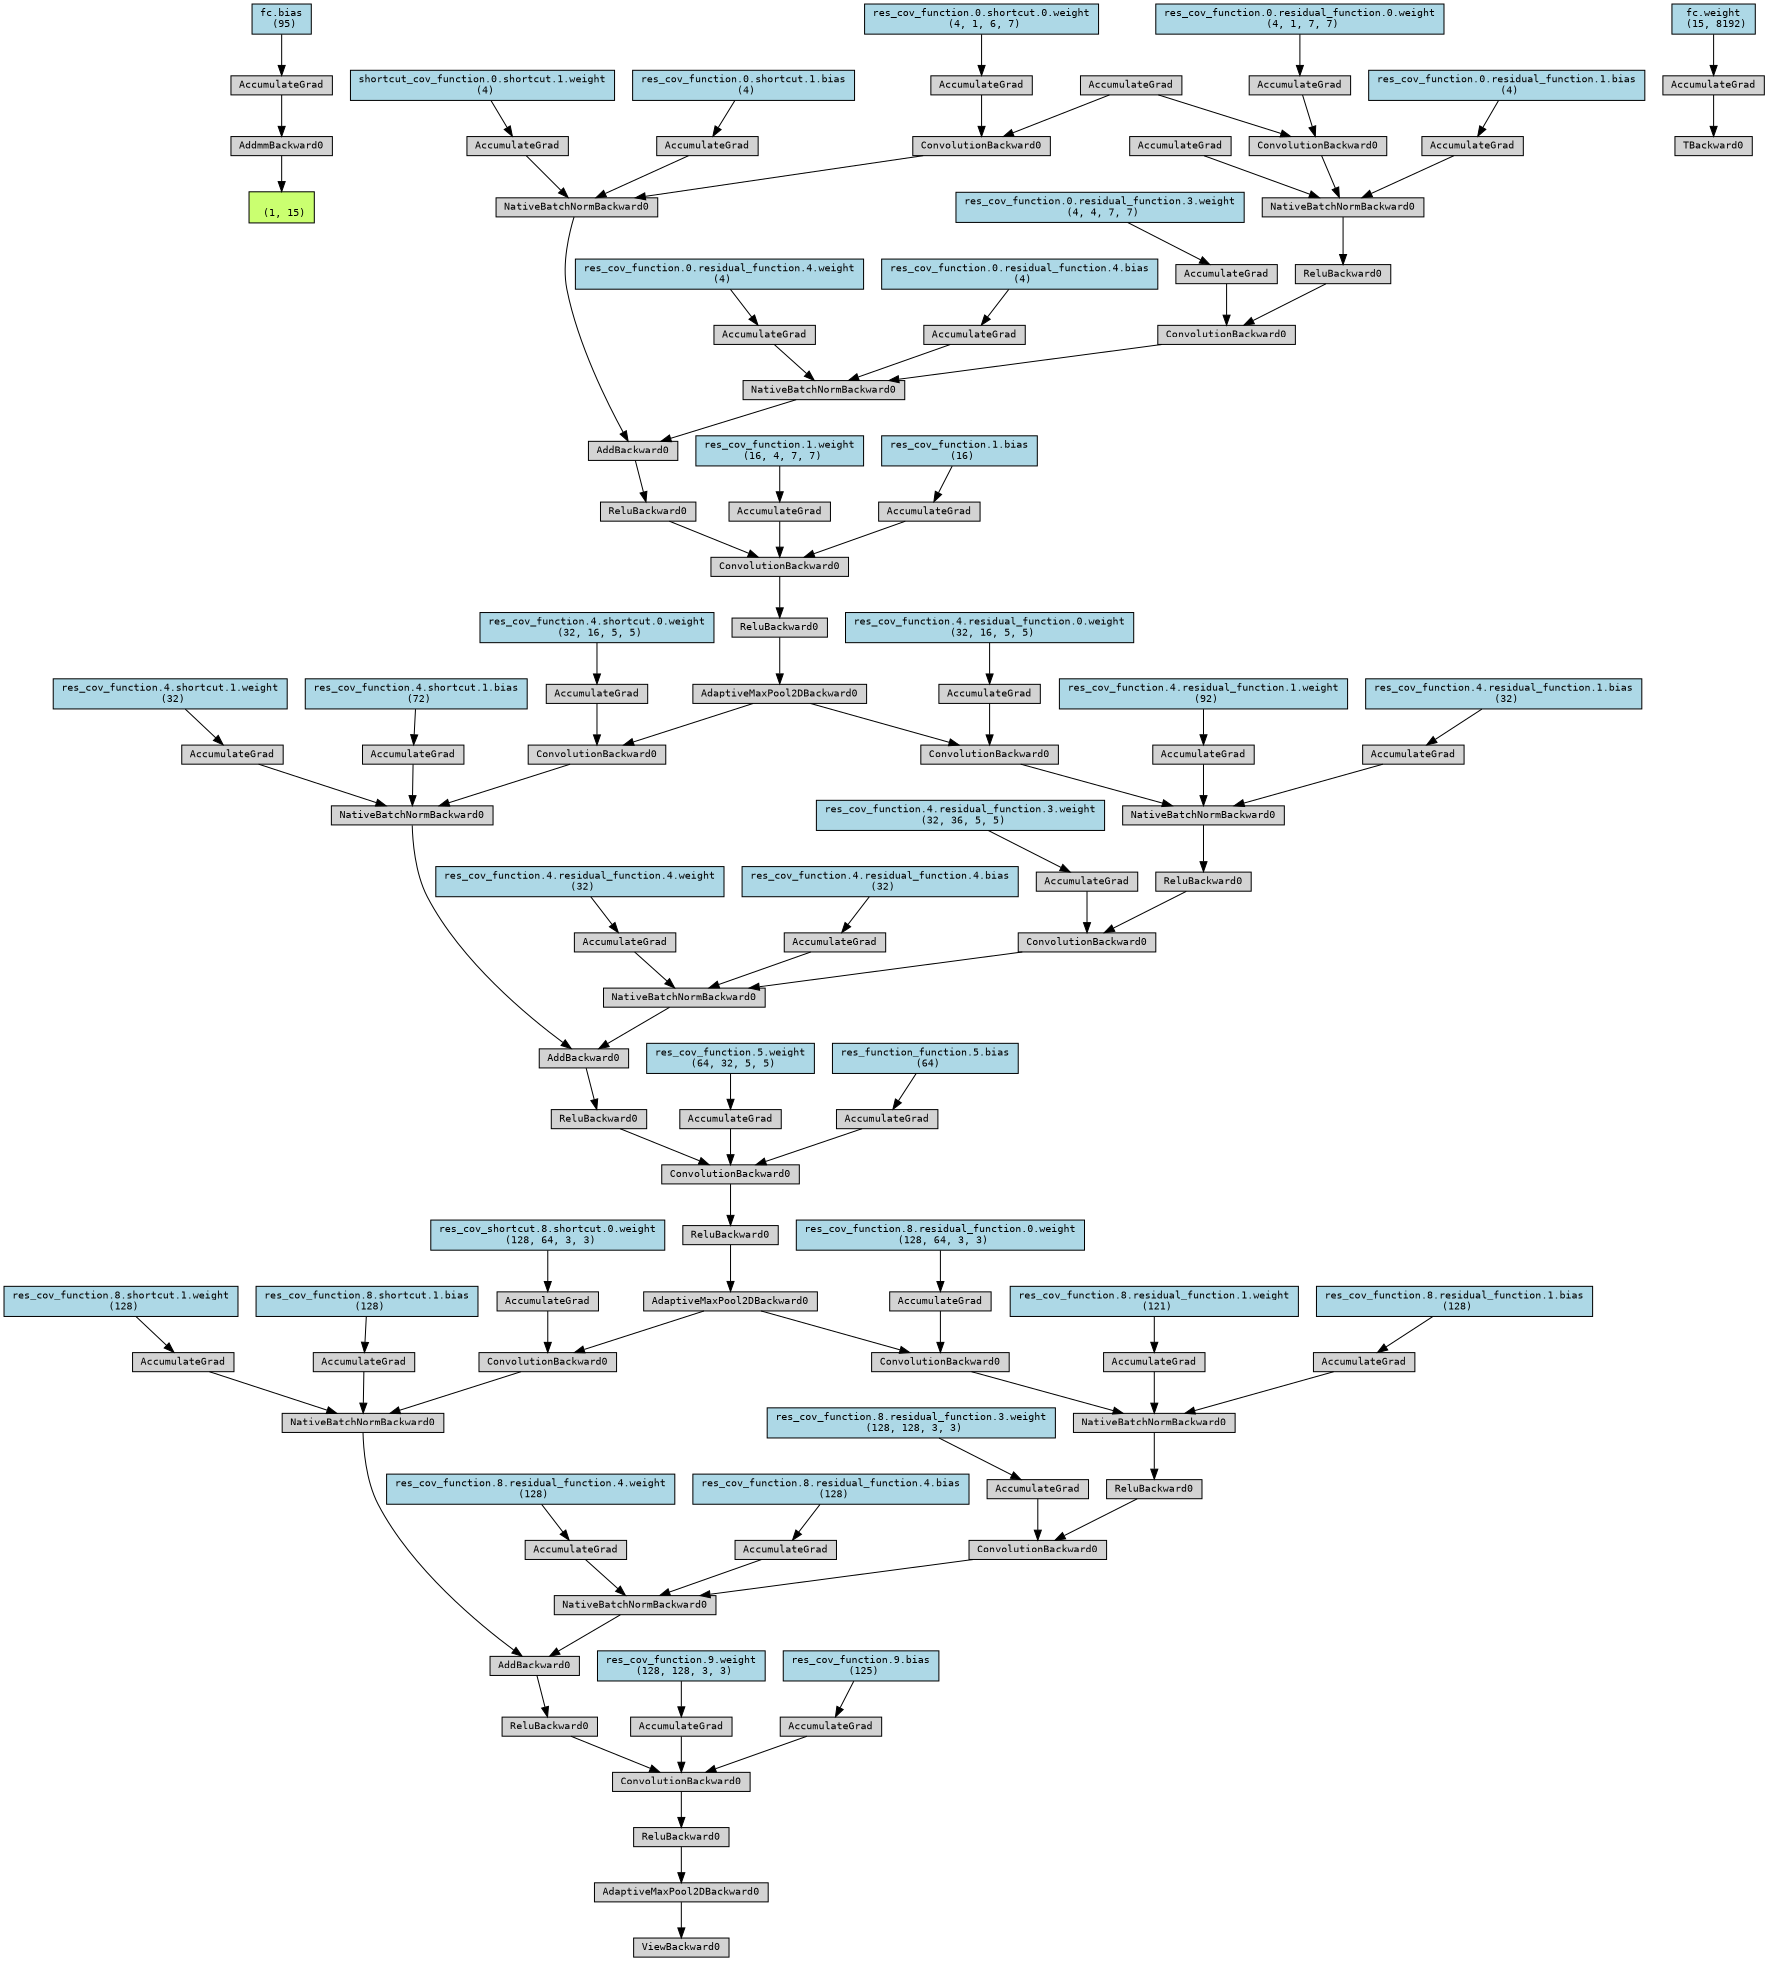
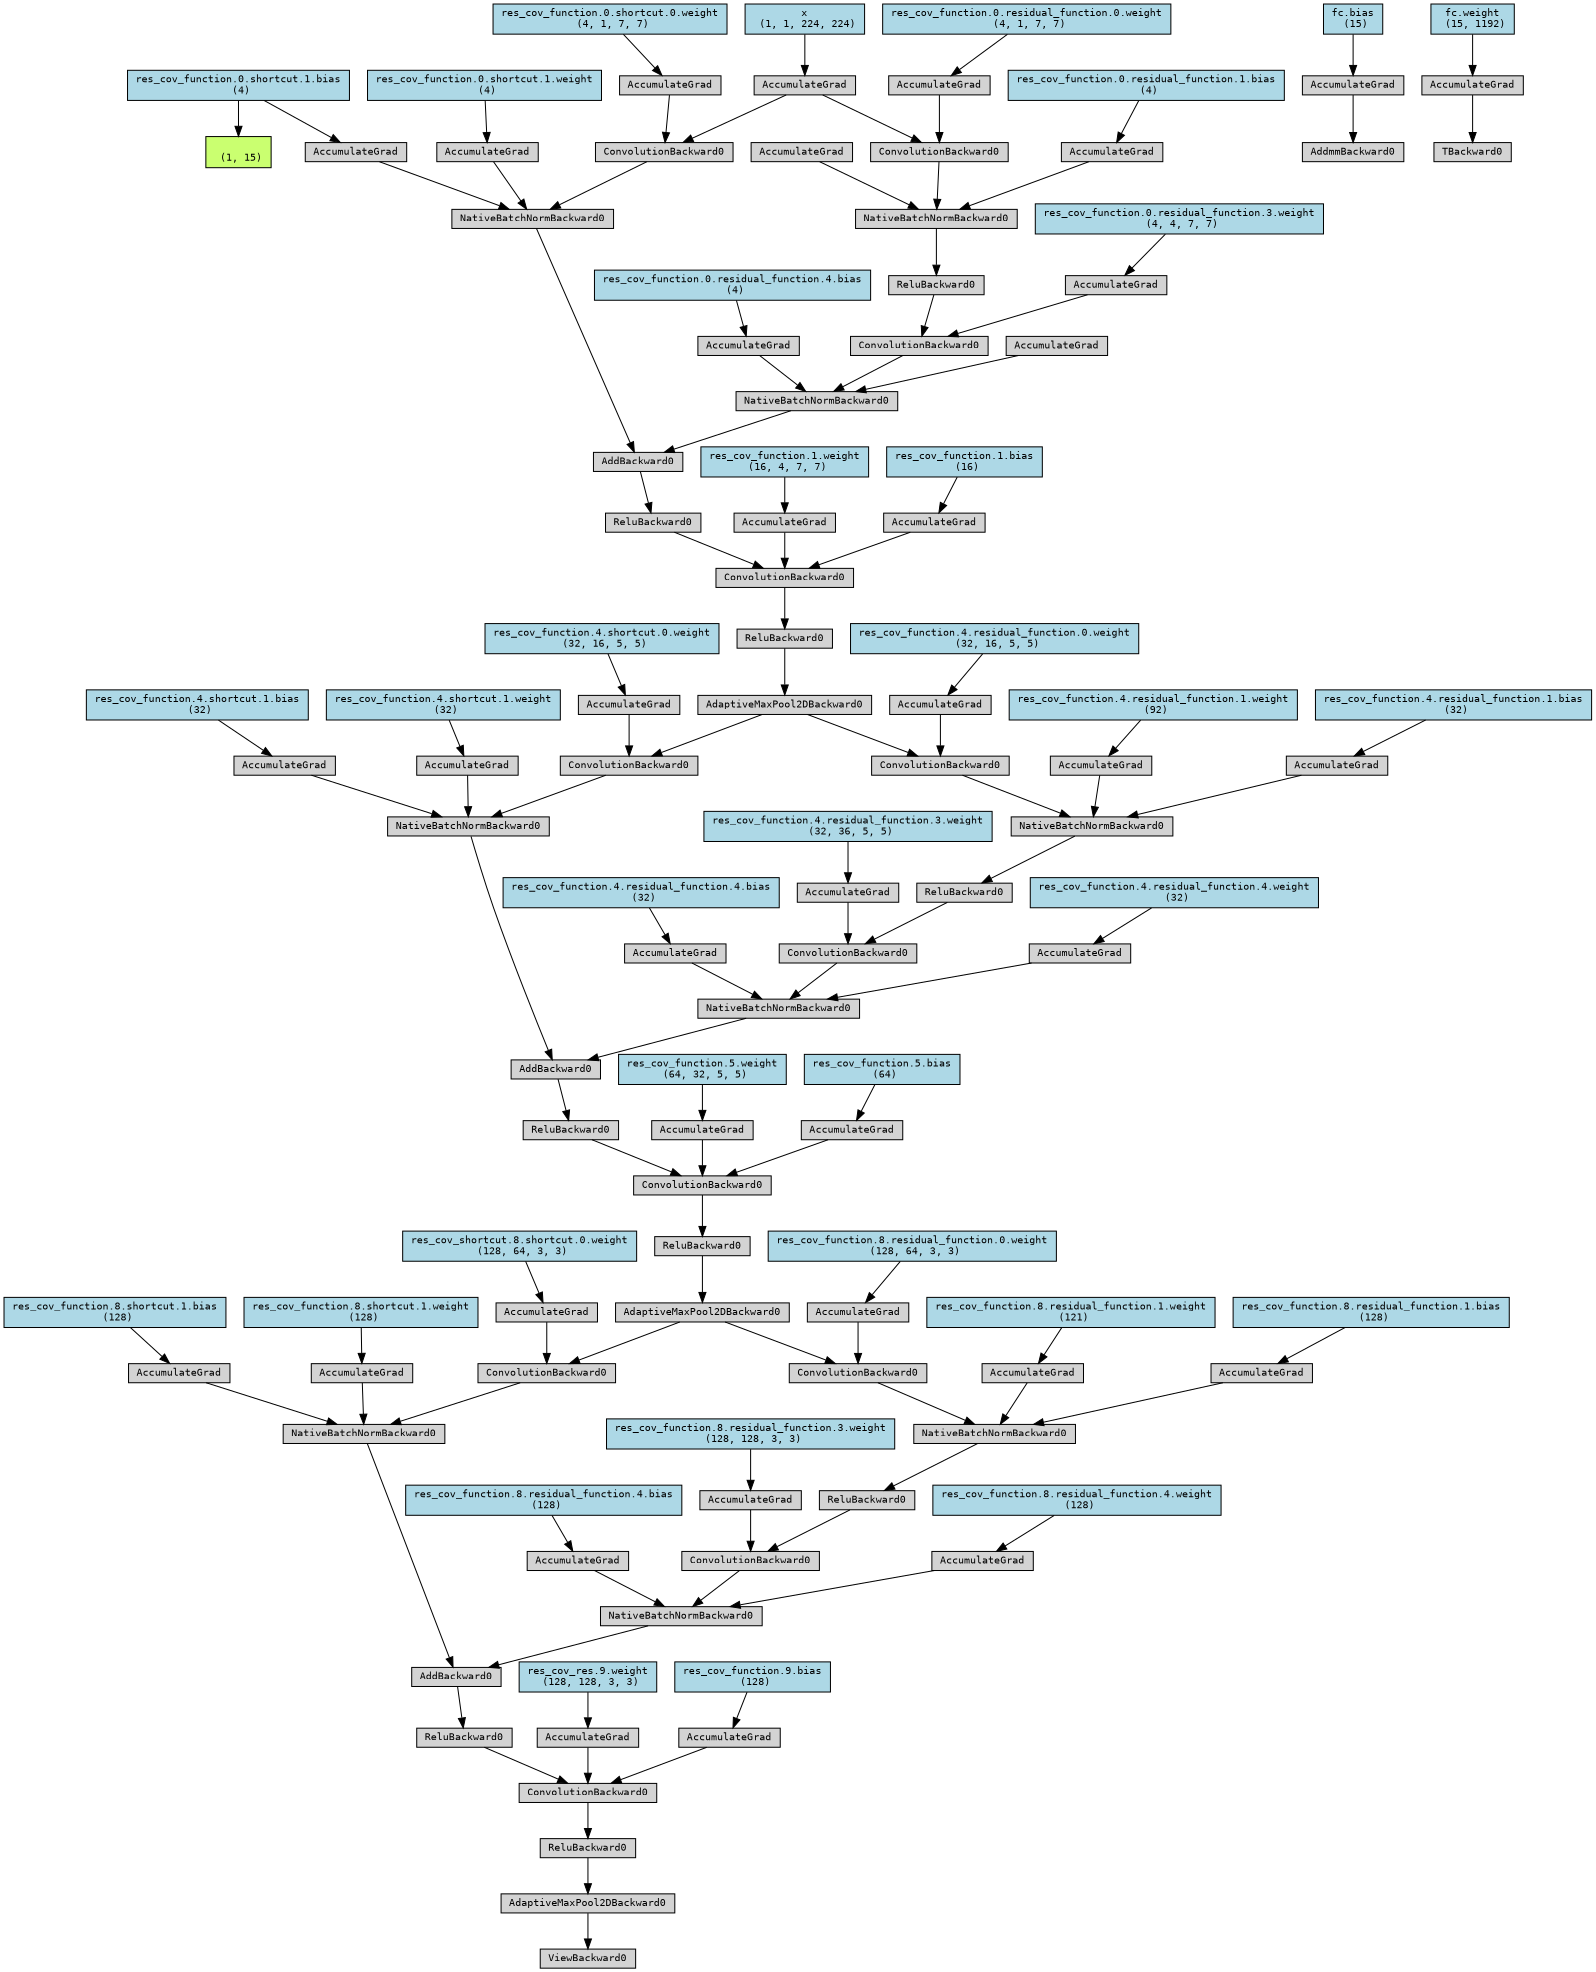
(282, 19) -> (1353, 19)
none -> (805, 19)
(982, 19) -> (610, 19)
(1714, 19) -> (1473, 19)
(483, 85) -> (485, 85)
(282, 169) -> (238, 113)
(719, 274) -> none
(416, 694) -> (197, 705)
(925, 1058) -> (882, 1069)
(681, 1666) -> (588, 1677)
(861, 1666) -> (753, 1677)
